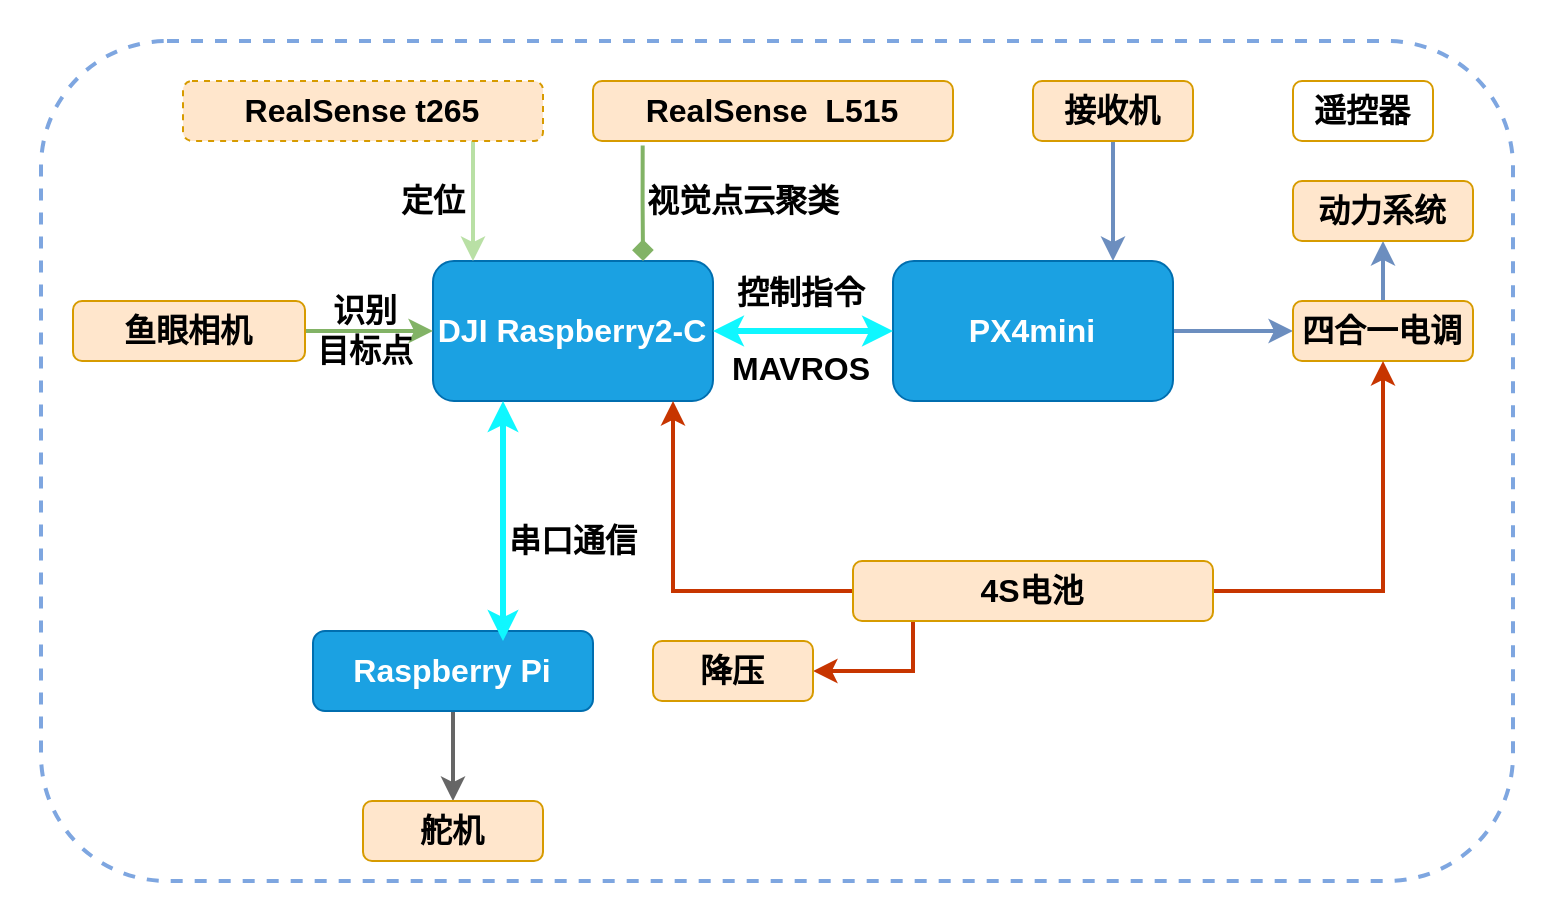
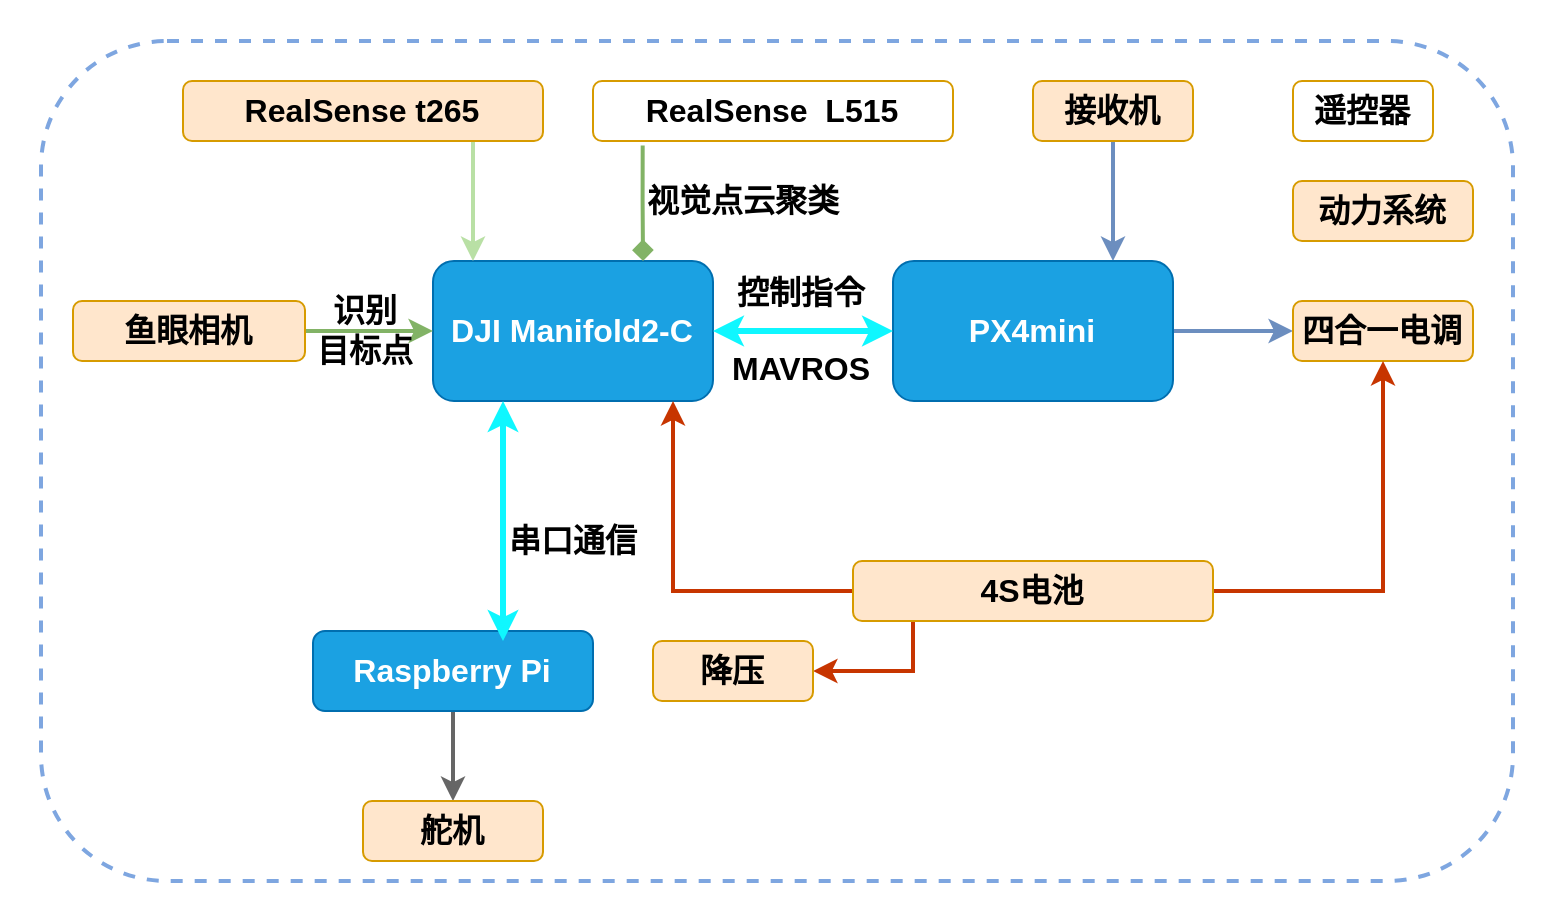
(363, 111) -> (363, 111)
(773, 111) -> (773, 111)
(433, 201) -> none
(1383, 262) -> none
(573, 331) -> (573, 331)
